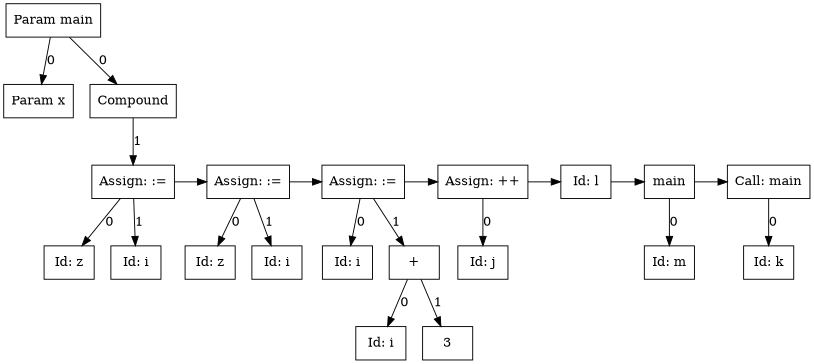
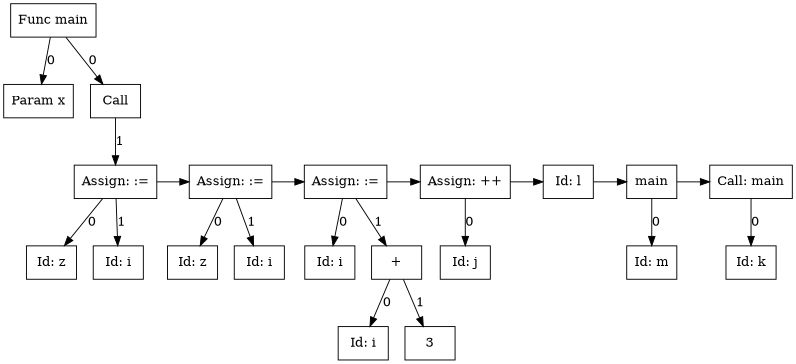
(53, 20) -> (53, 20)
(133, 101) -> (116, 101)
